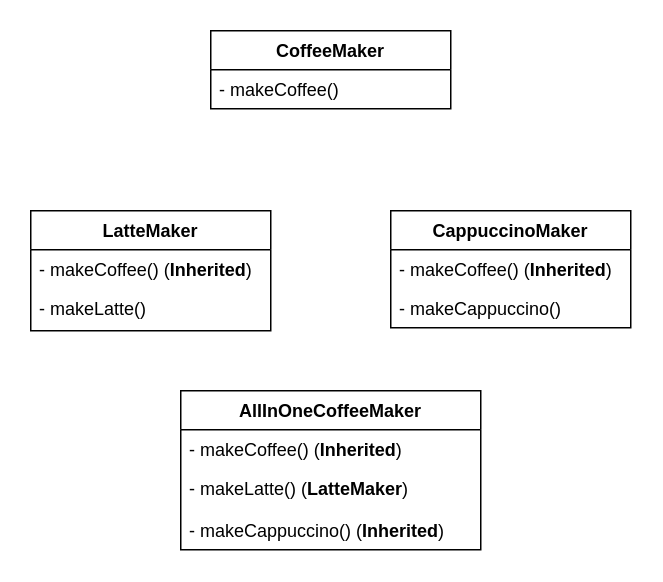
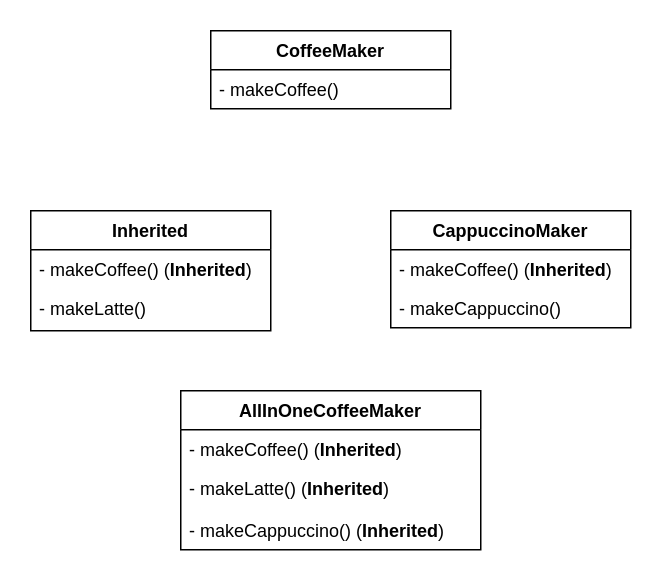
(151, 232) -> (151, 232)
(316, 490) -> (309, 490)
